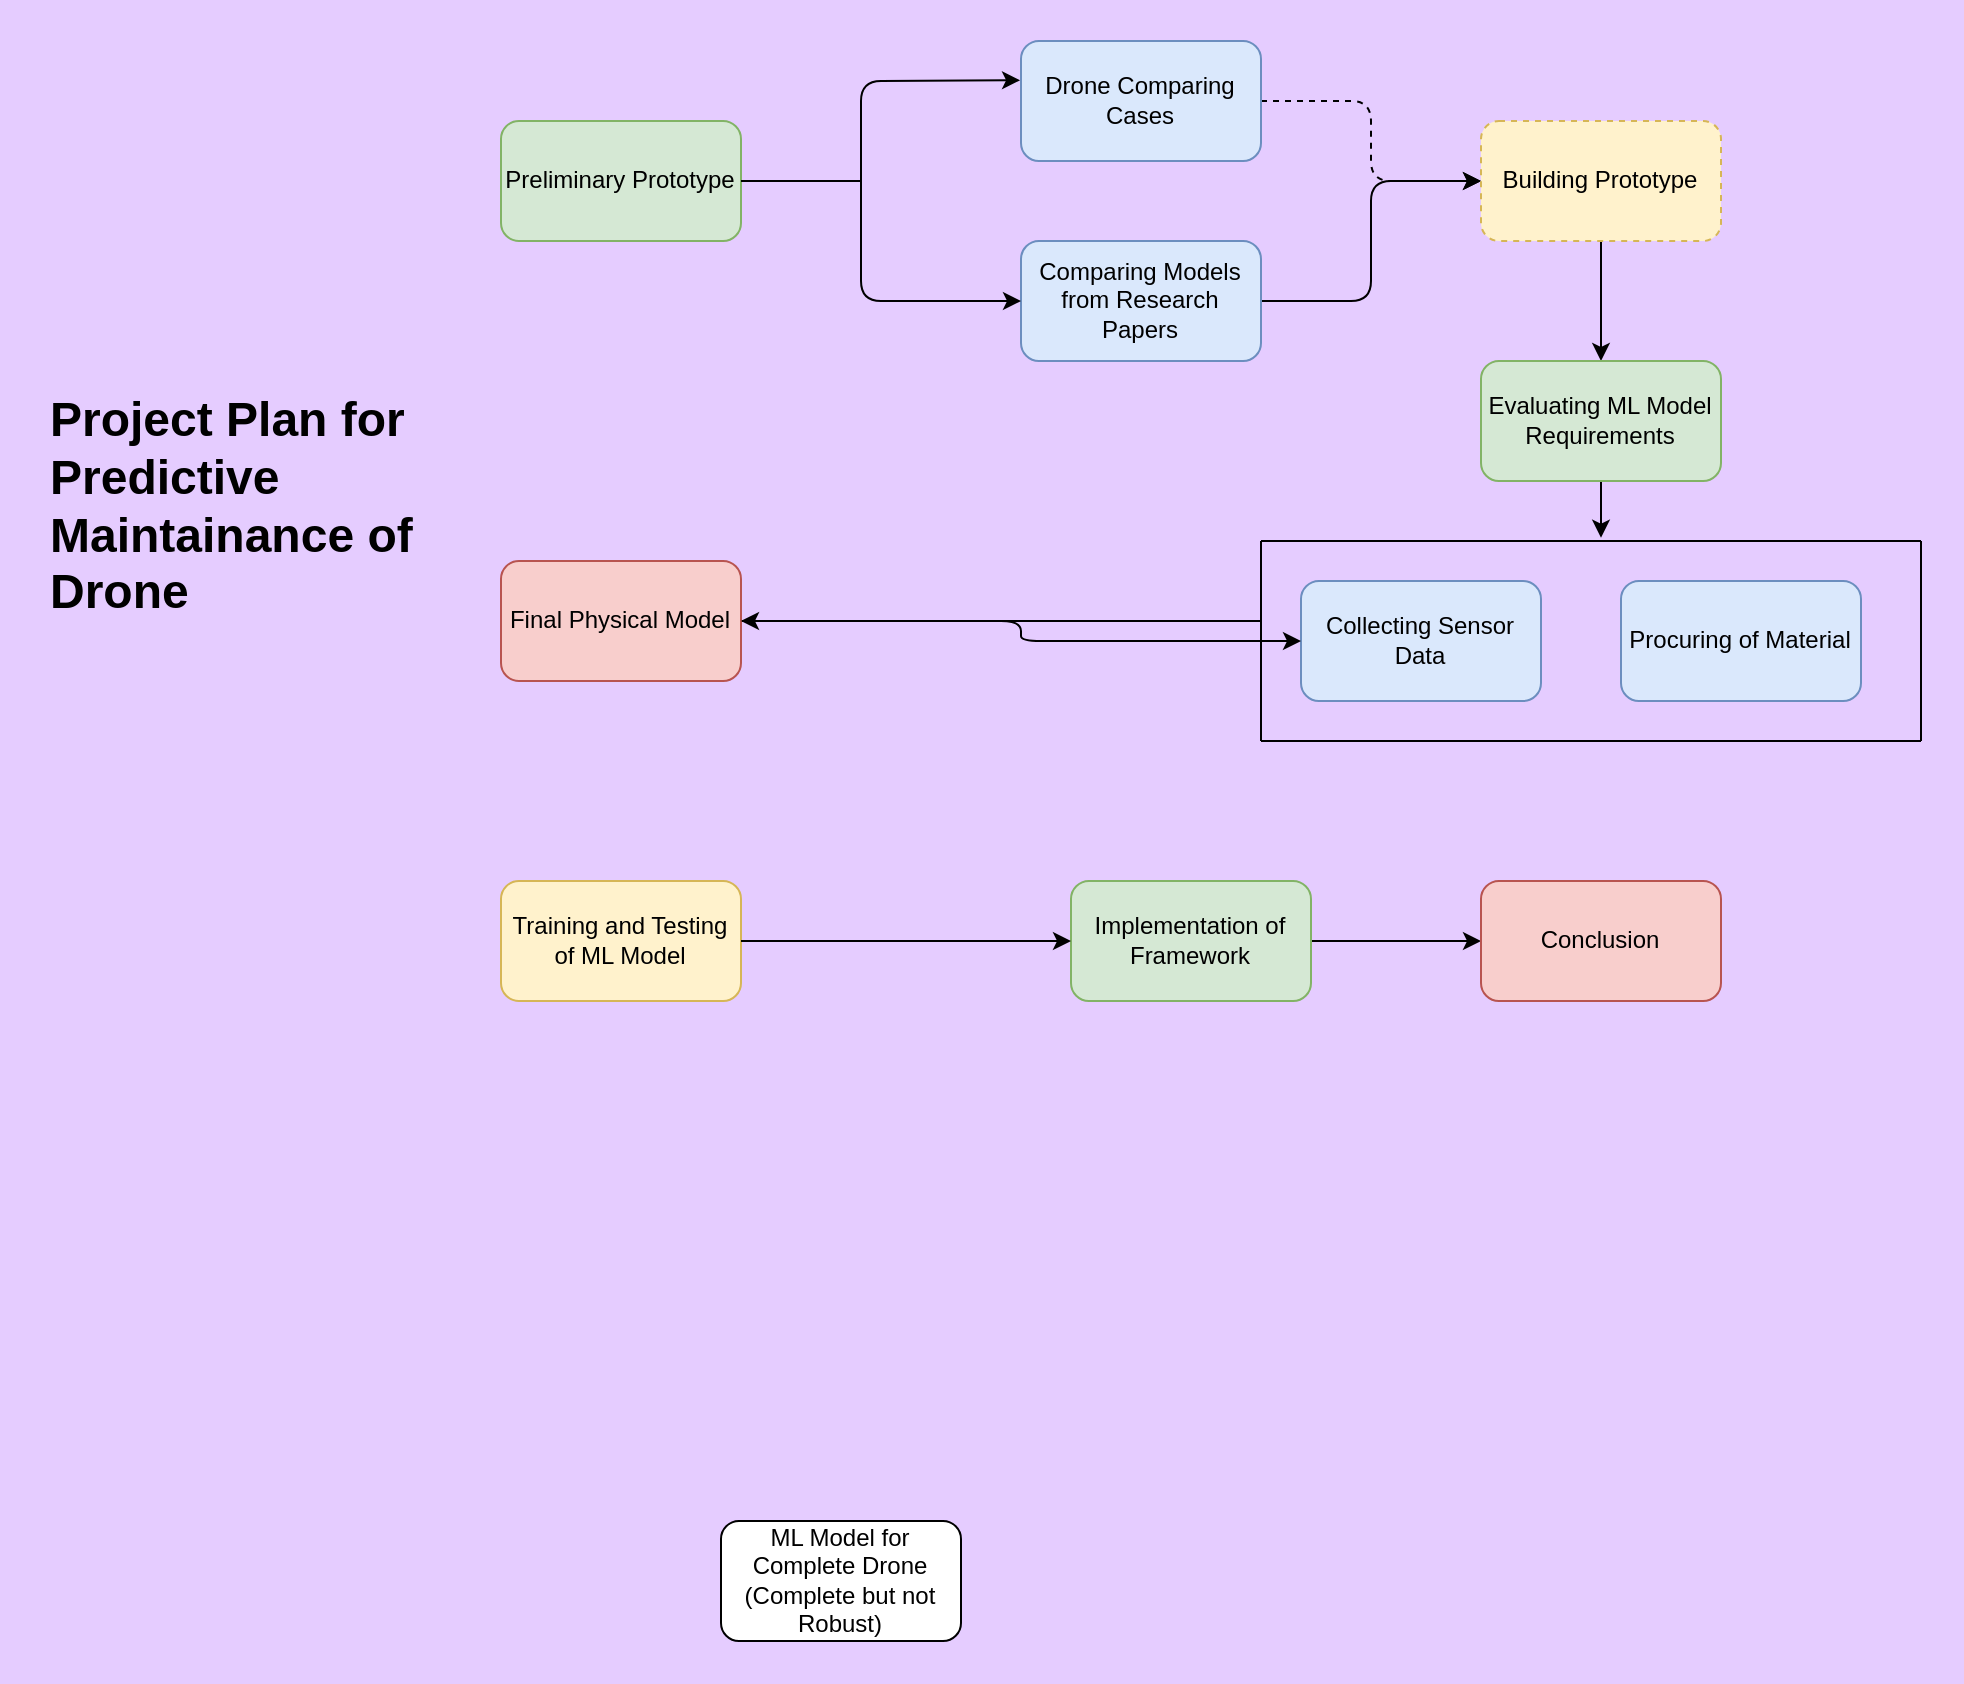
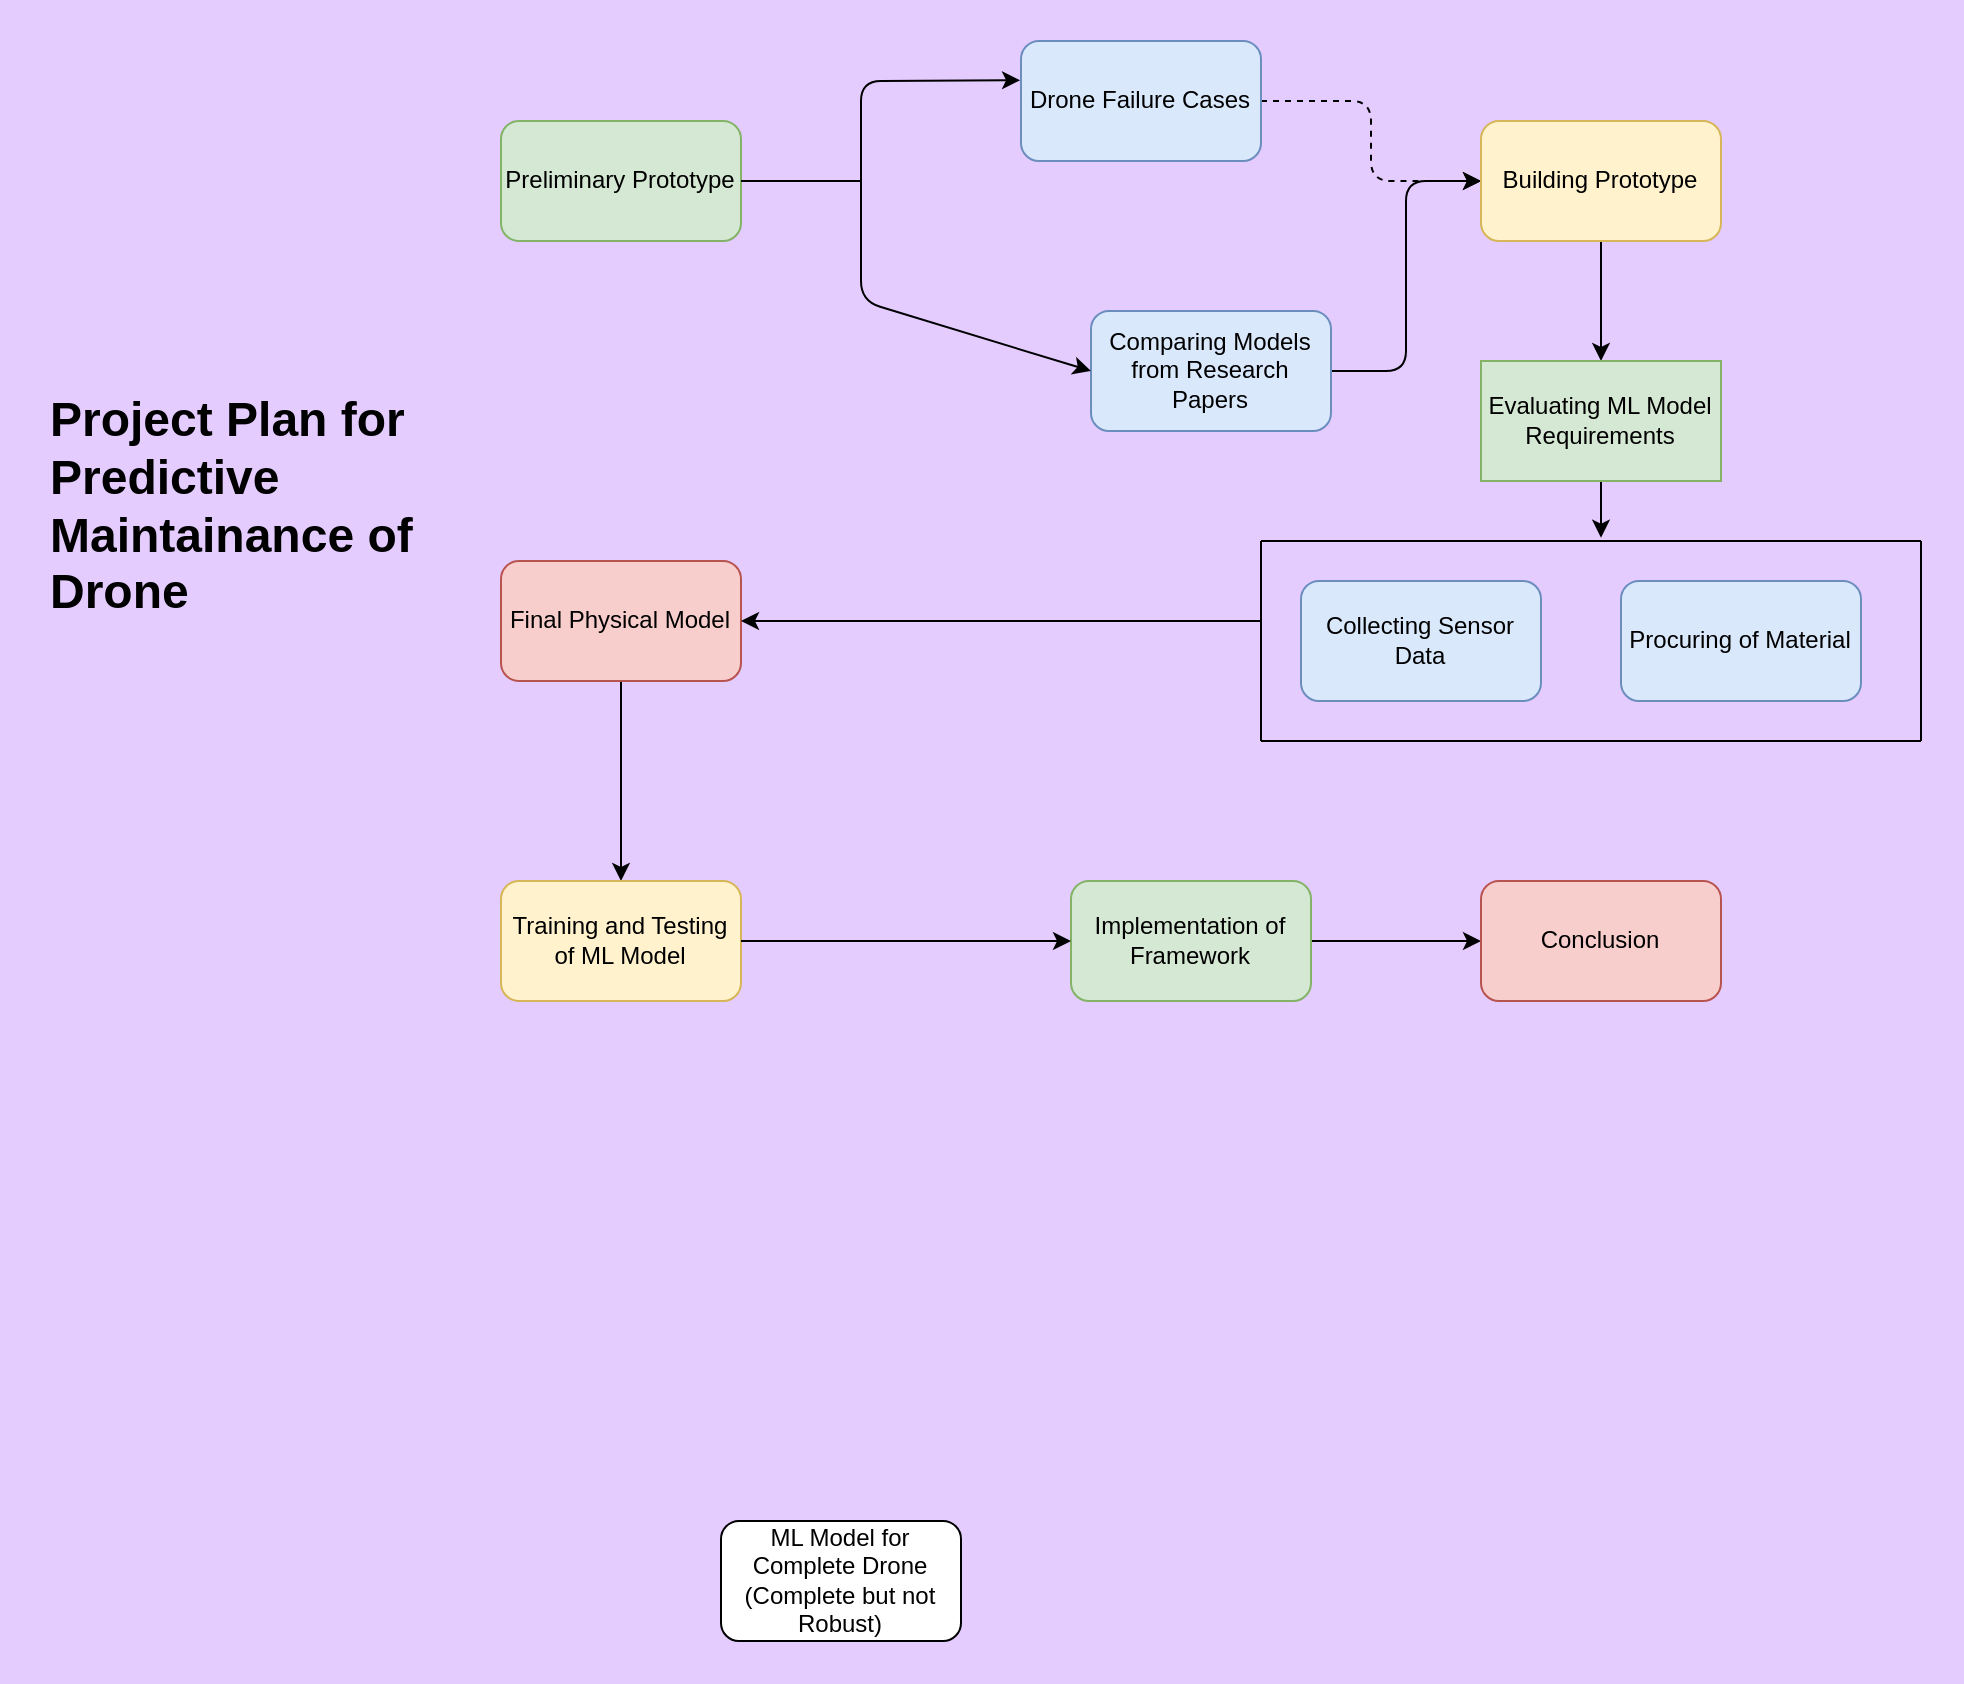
(1141, 101) -> (1141, 101)
(1601, 181) -> (1601, 181)
(1141, 301) -> (1211, 371)
(1601, 421) -> (1601, 421)
(1150, 641) -> (621, 774)
